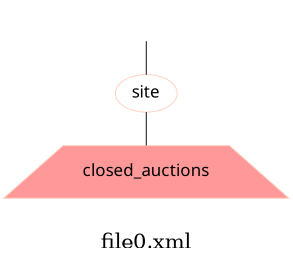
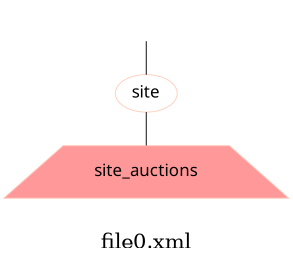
(146, 172) -> (146, 172)
